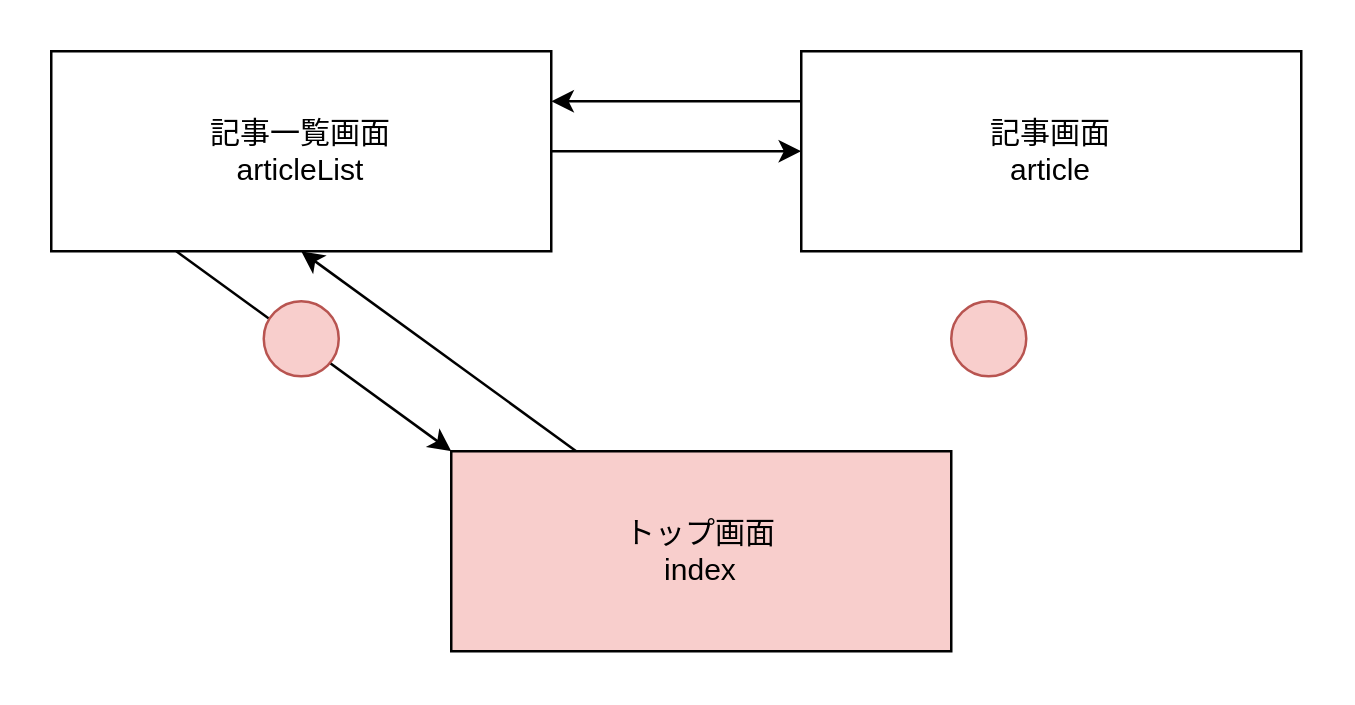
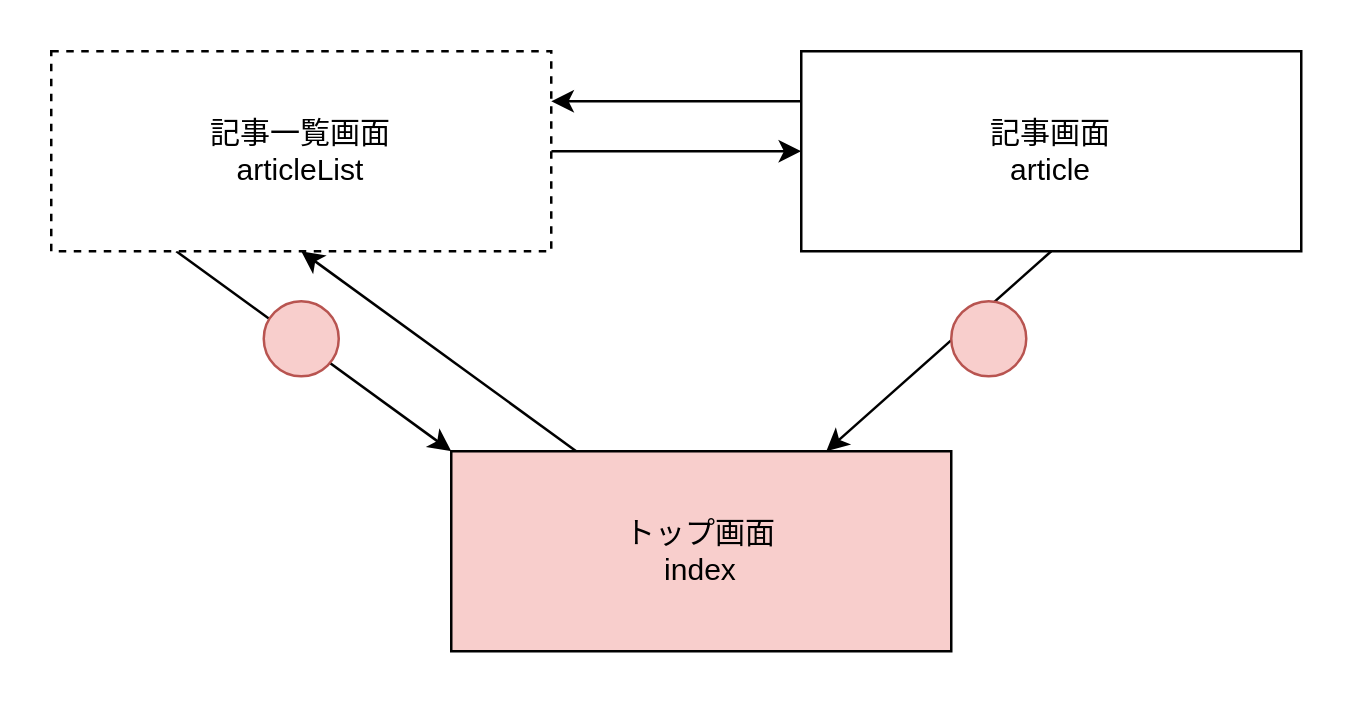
(301, 151) -> (301, 151)
none -> (895, 390)
